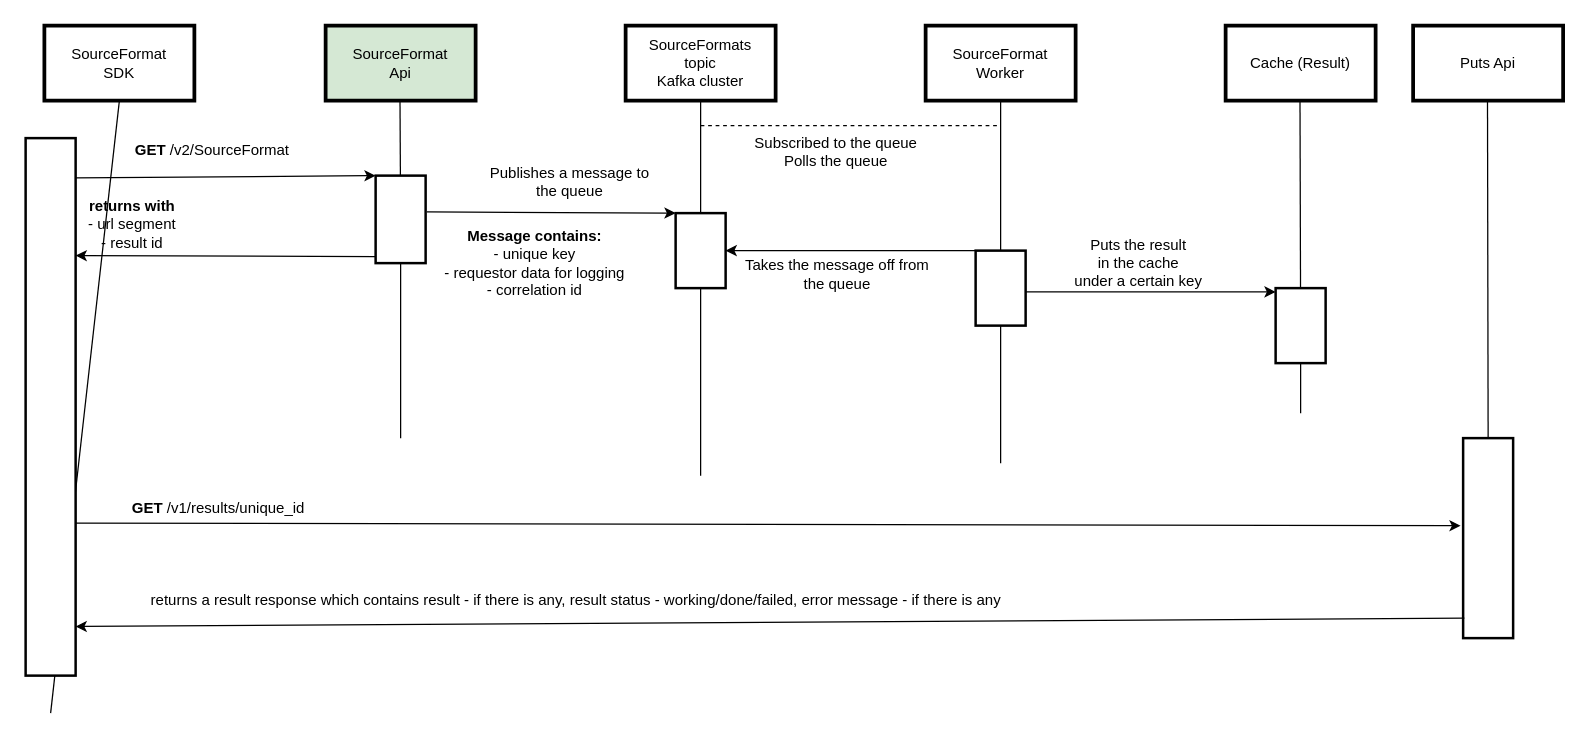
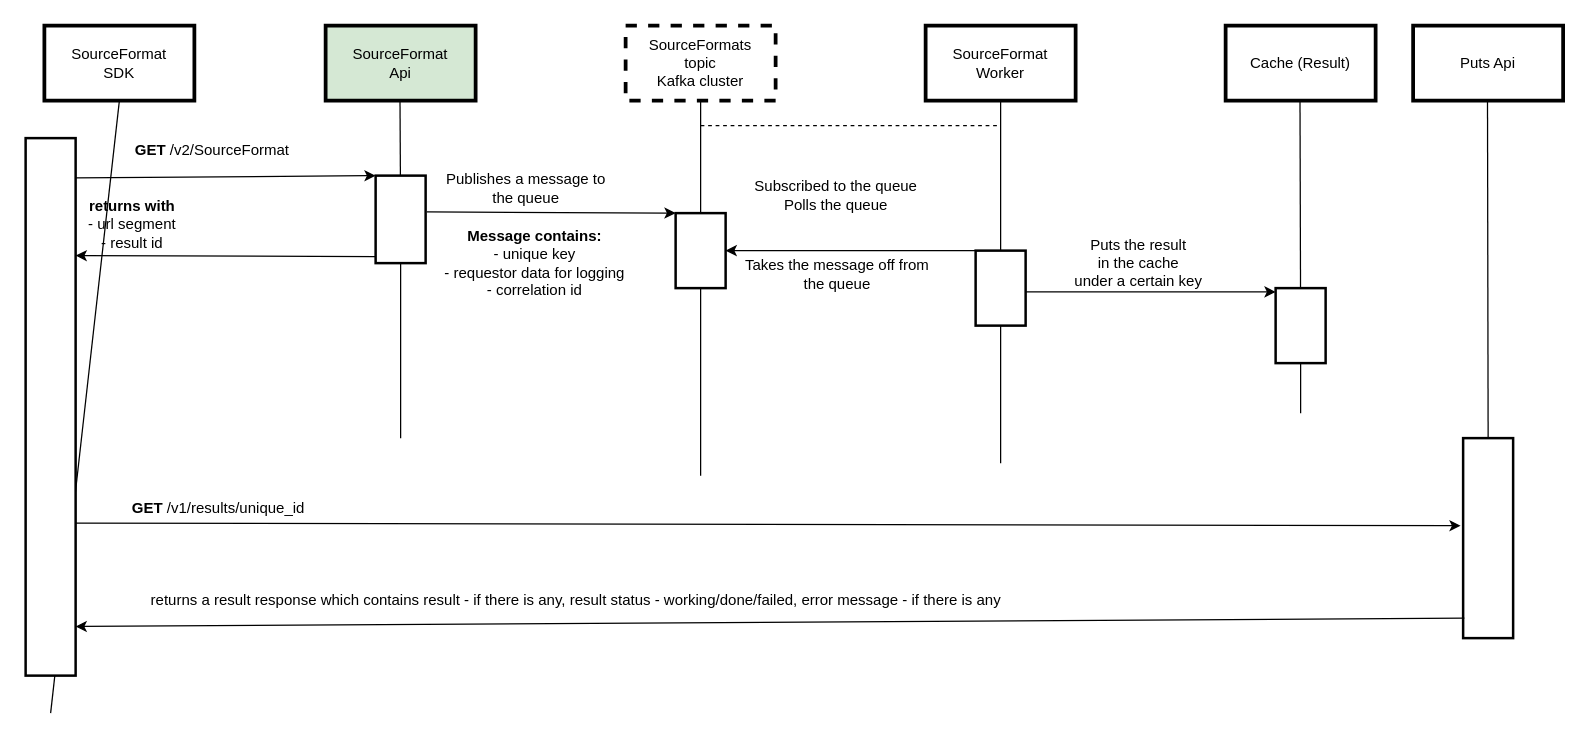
(701, 63) -> (701, 63)
(836, 152) -> (836, 196)
(569, 182) -> (526, 188)
